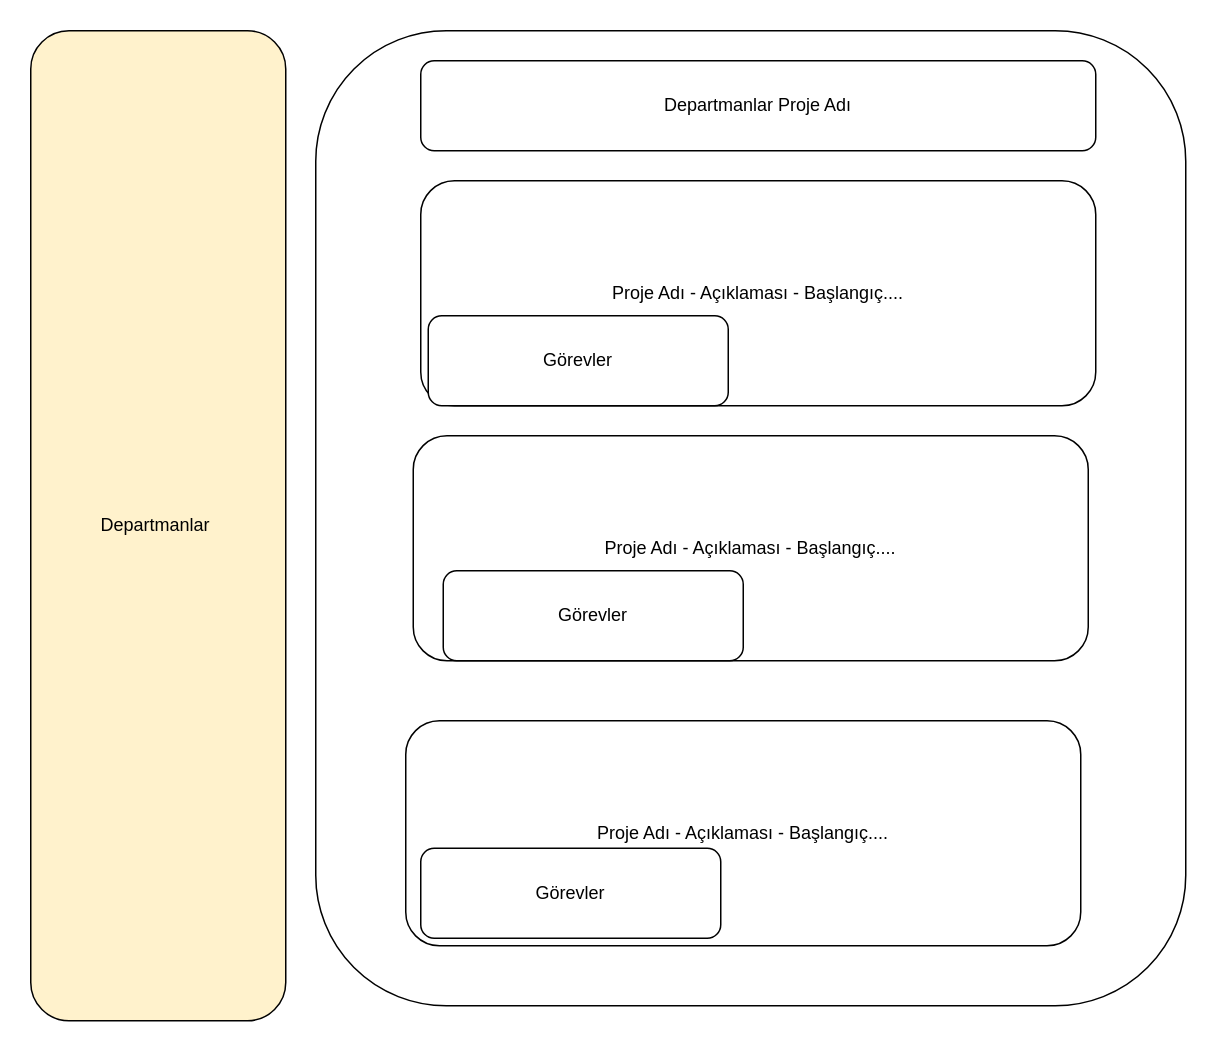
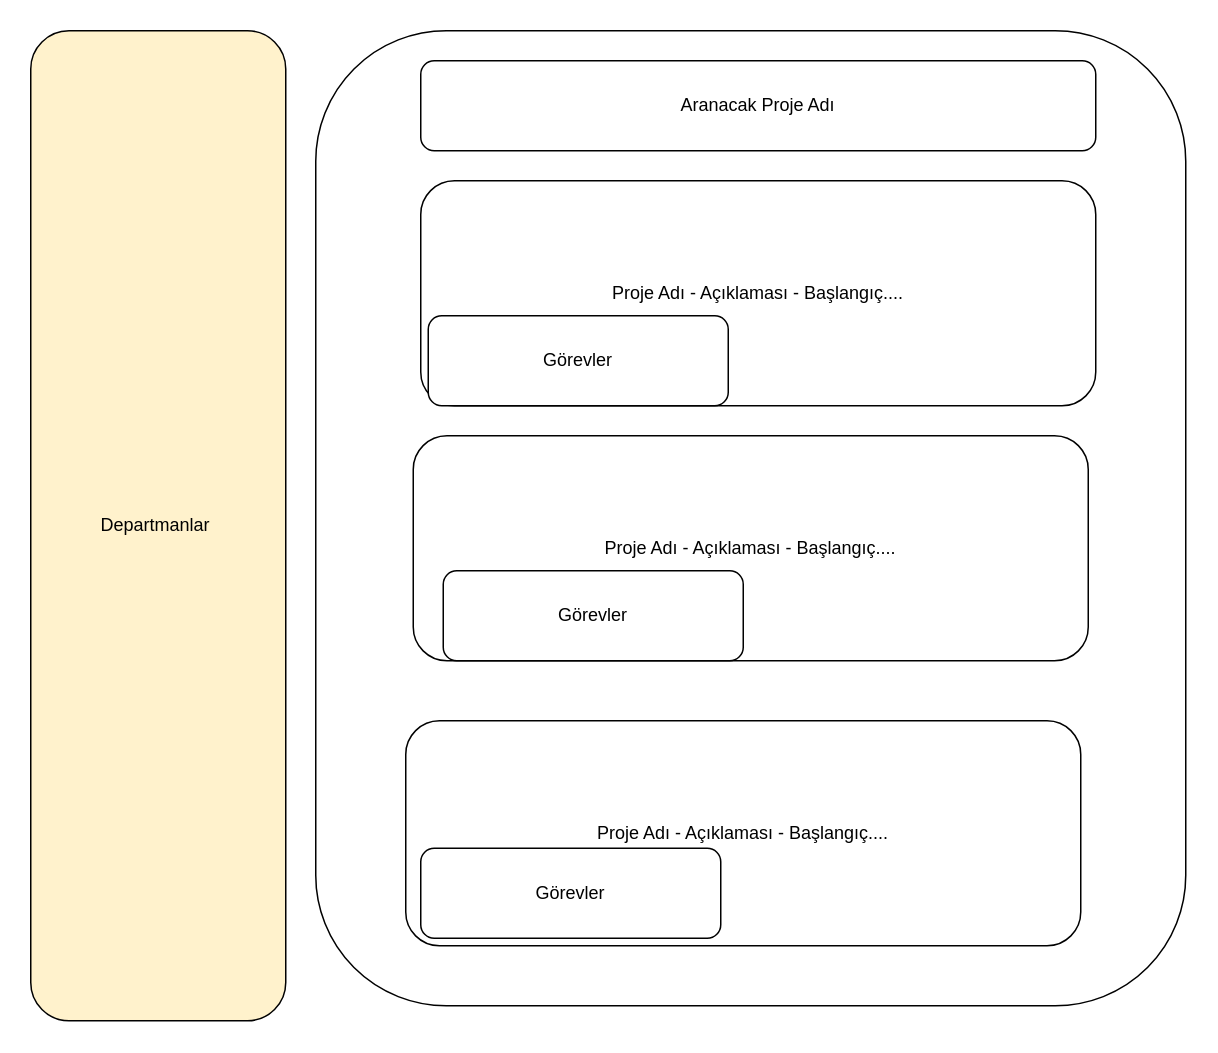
(758, 106) -> (758, 106)
